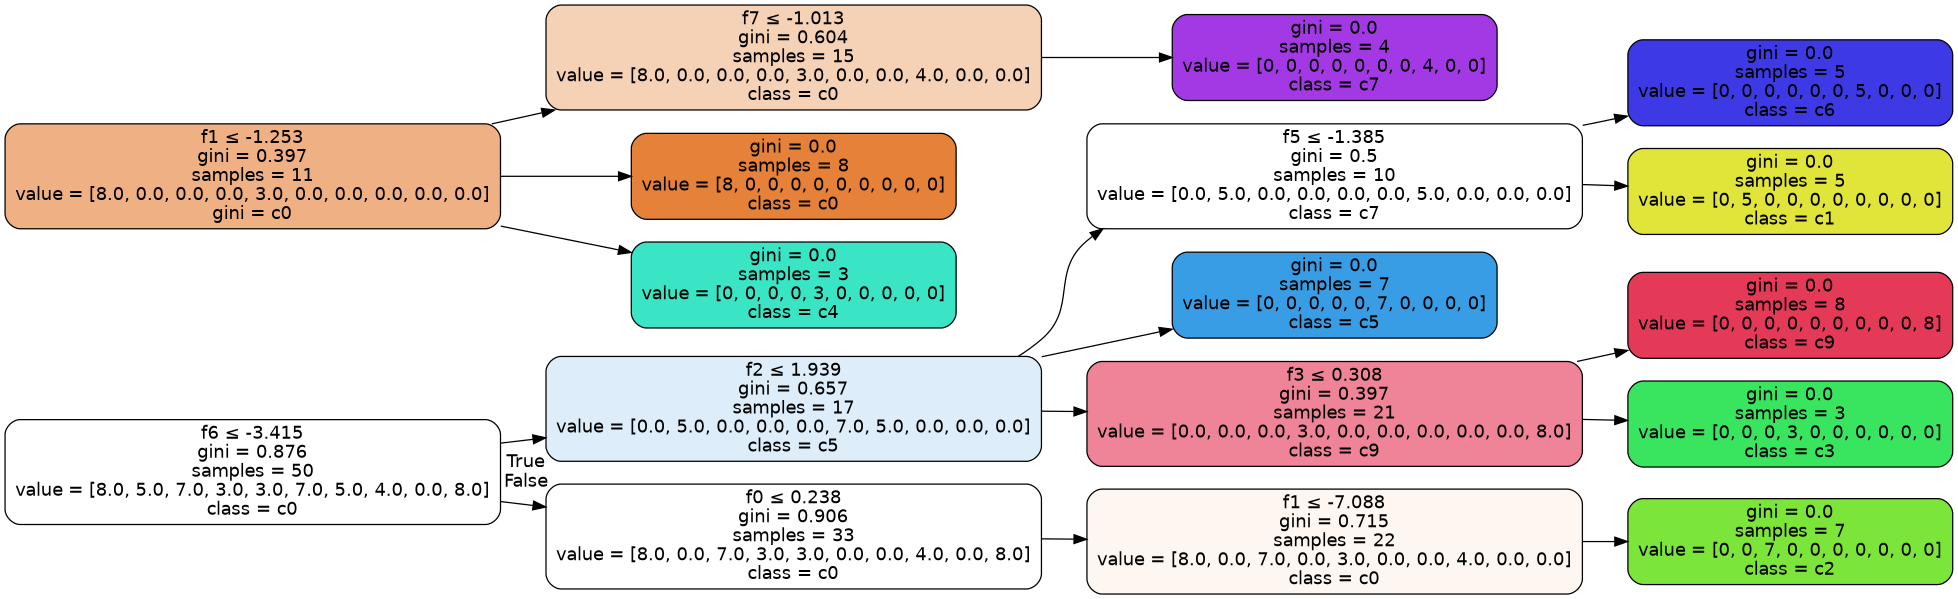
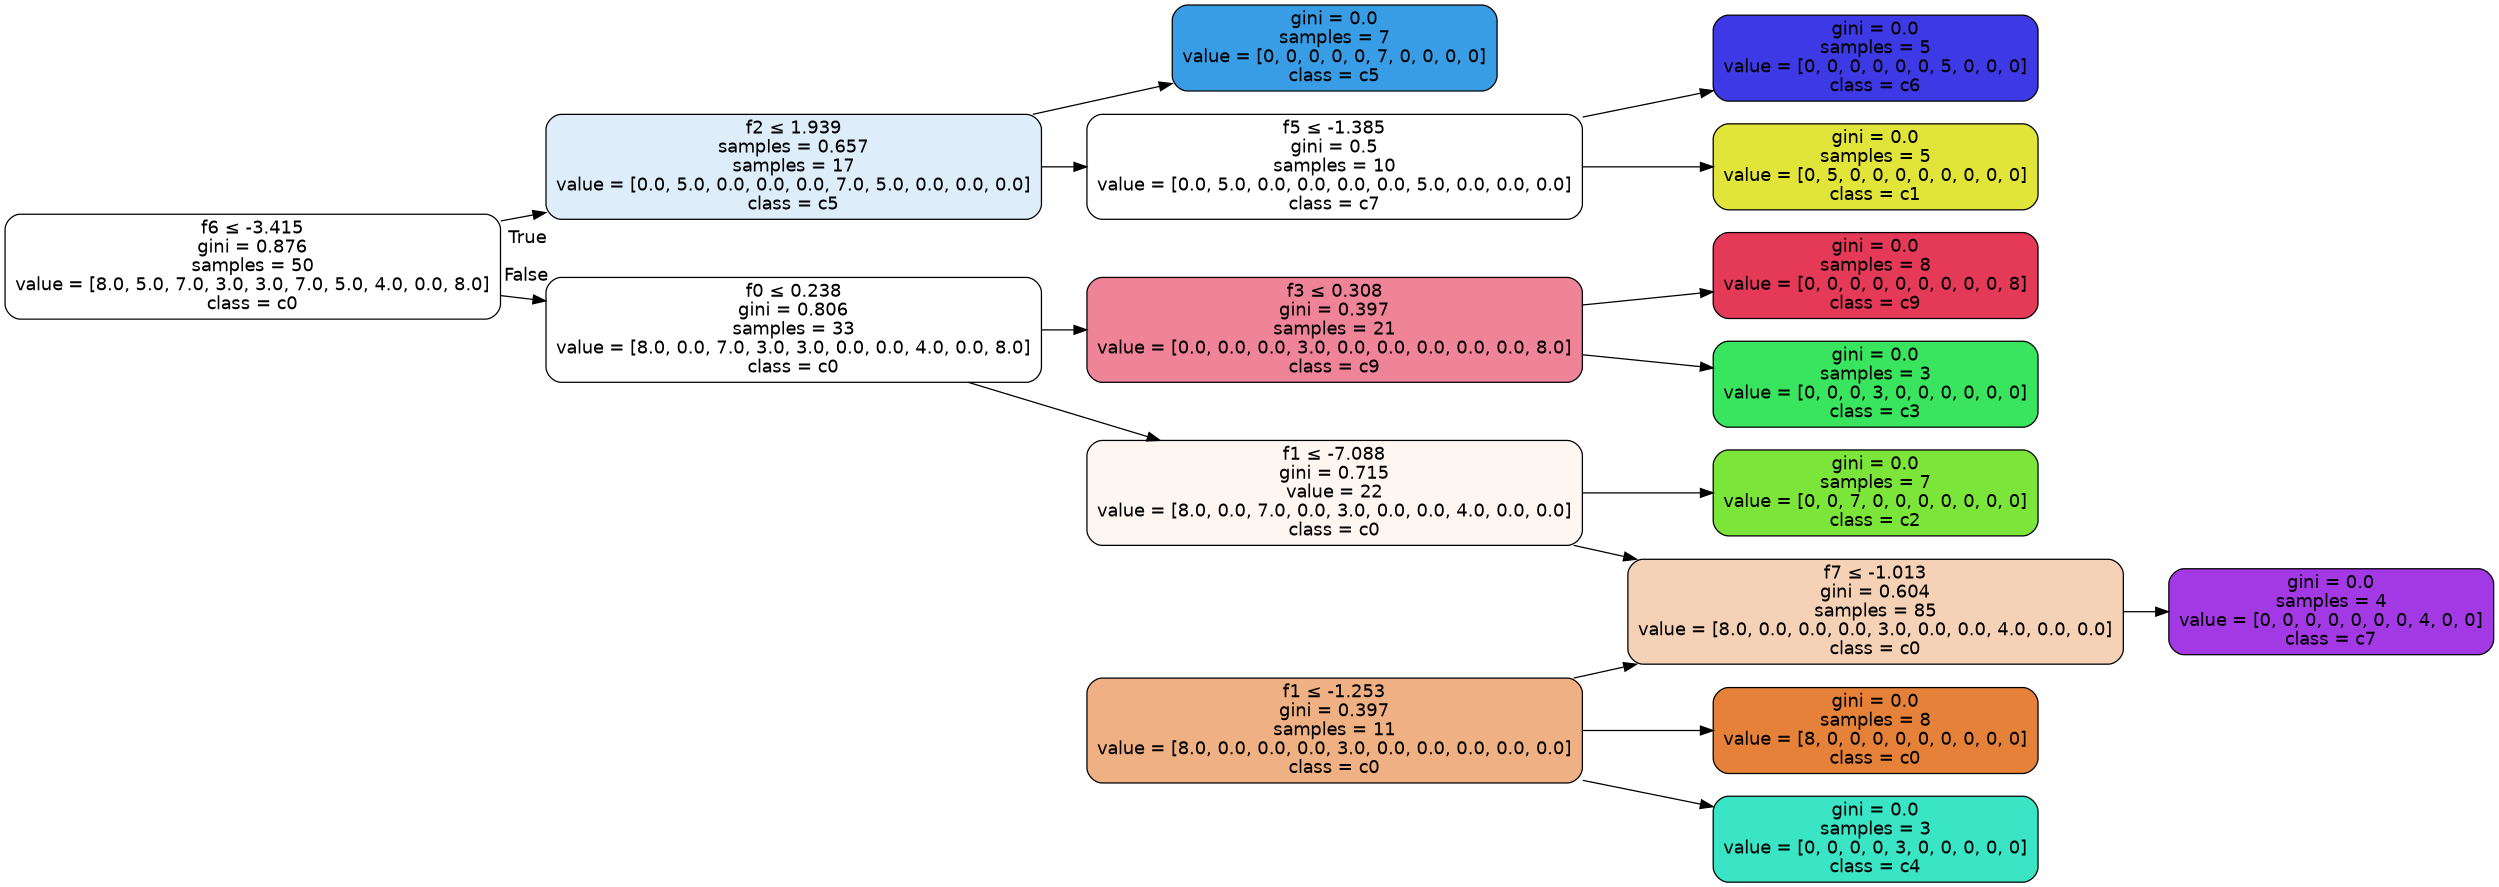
(794, 57) -> (1876, 611)
(253, 214) -> (1335, 768)
(794, 389) -> (794, 147)
(1058, 411) -> (1058, 330)
(794, 517) -> (794, 310)
(1335, 541) -> (1335, 492)
none -> (1599, 551)
